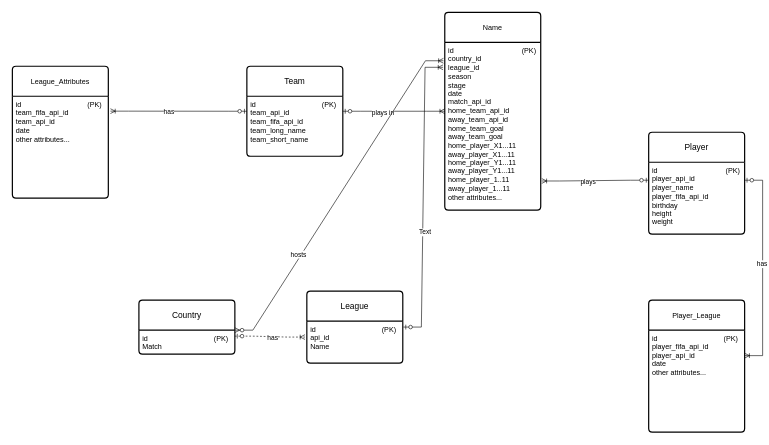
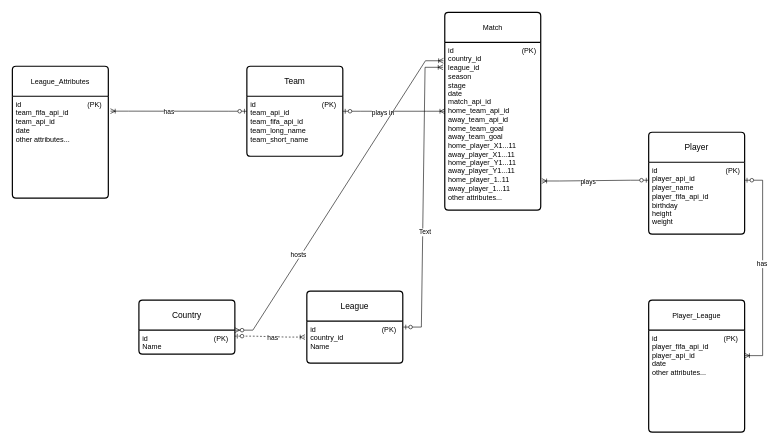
(493, 27) -> (493, 27)
(373, 338) -> (373, 338)
(205, 343) -> (205, 343)
